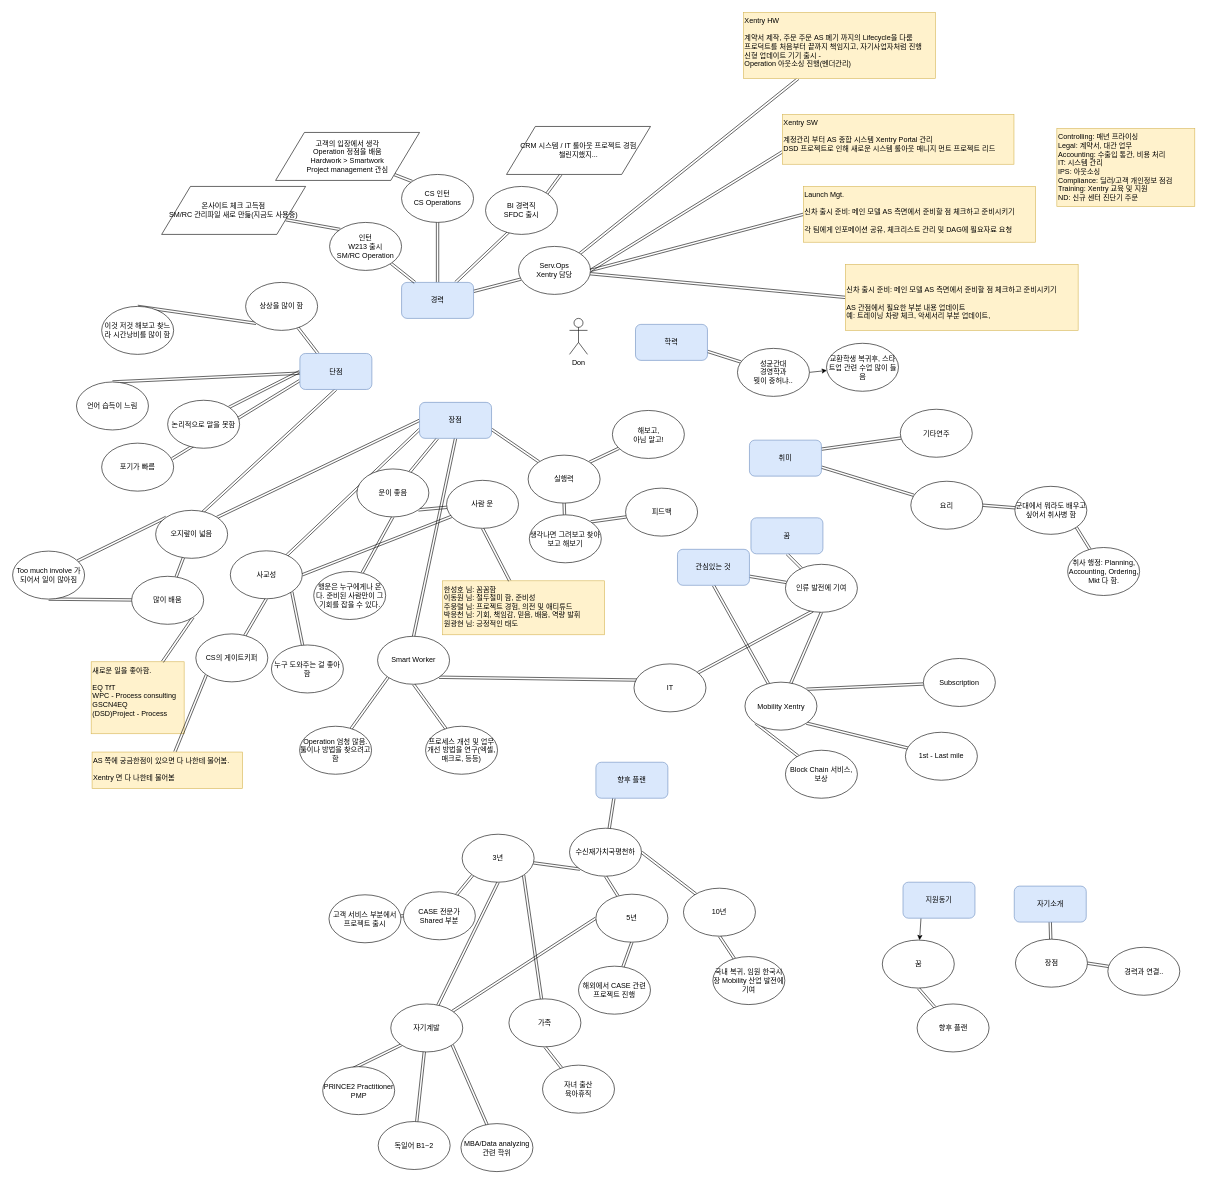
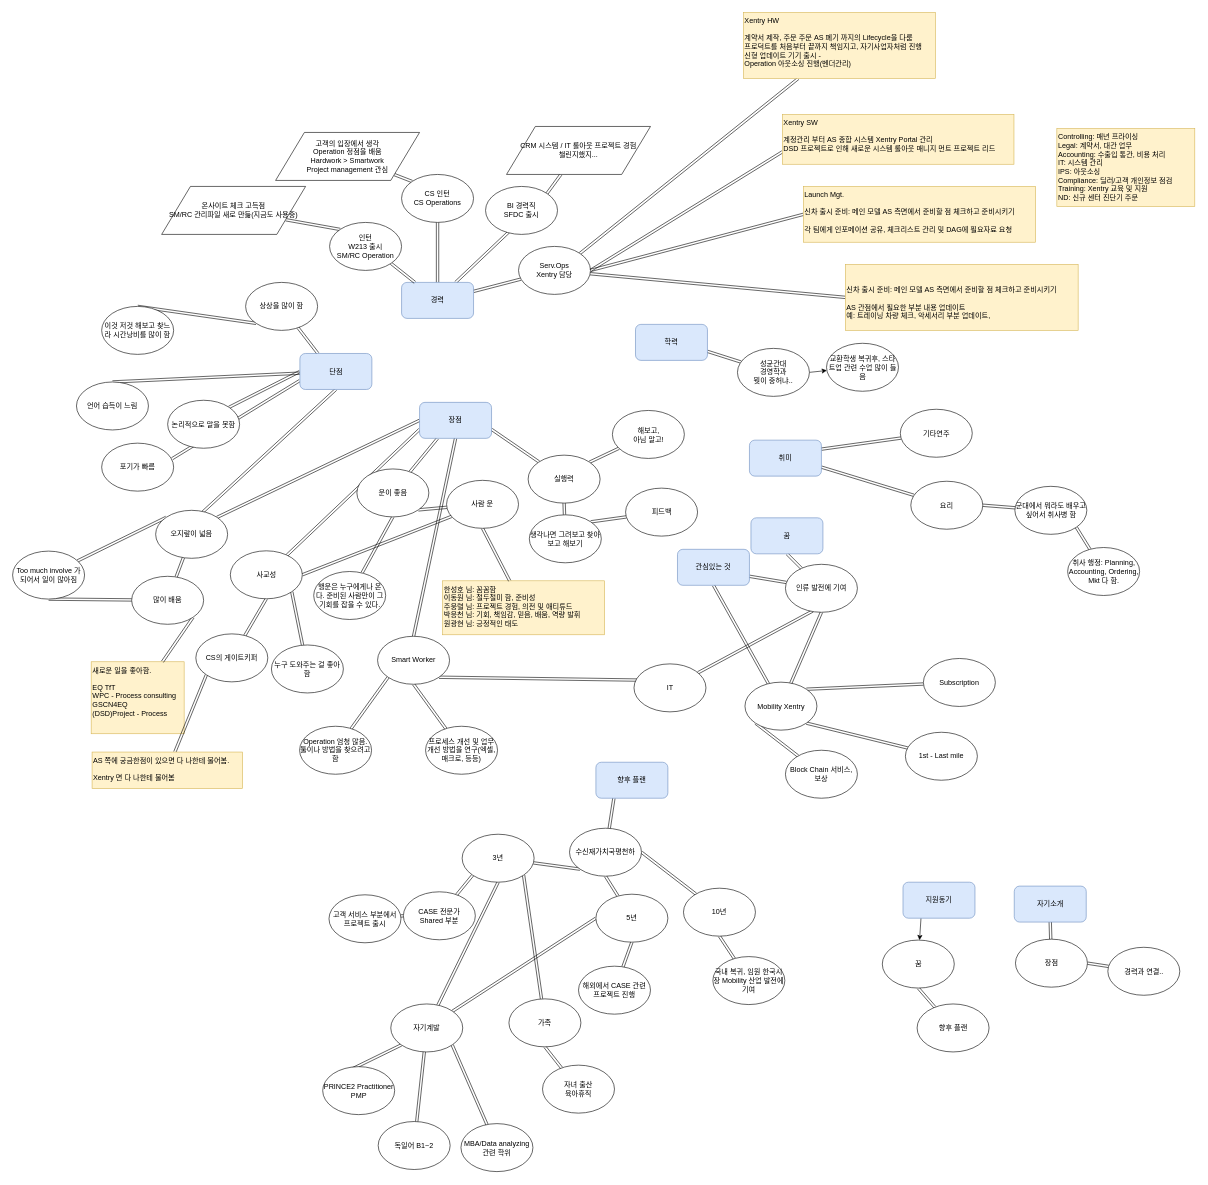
(579, 336) -> none
